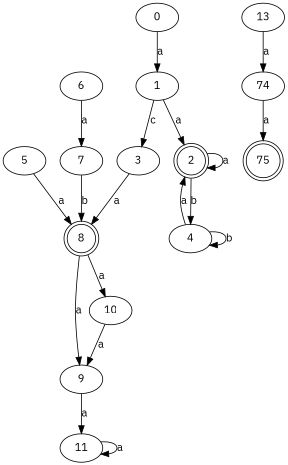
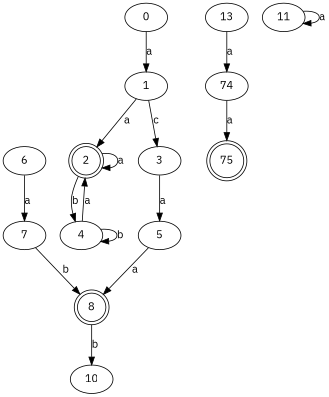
(113, 196) -> (160, 194)
(102, 276) -> (95, 345)
(81, 379) -> none
